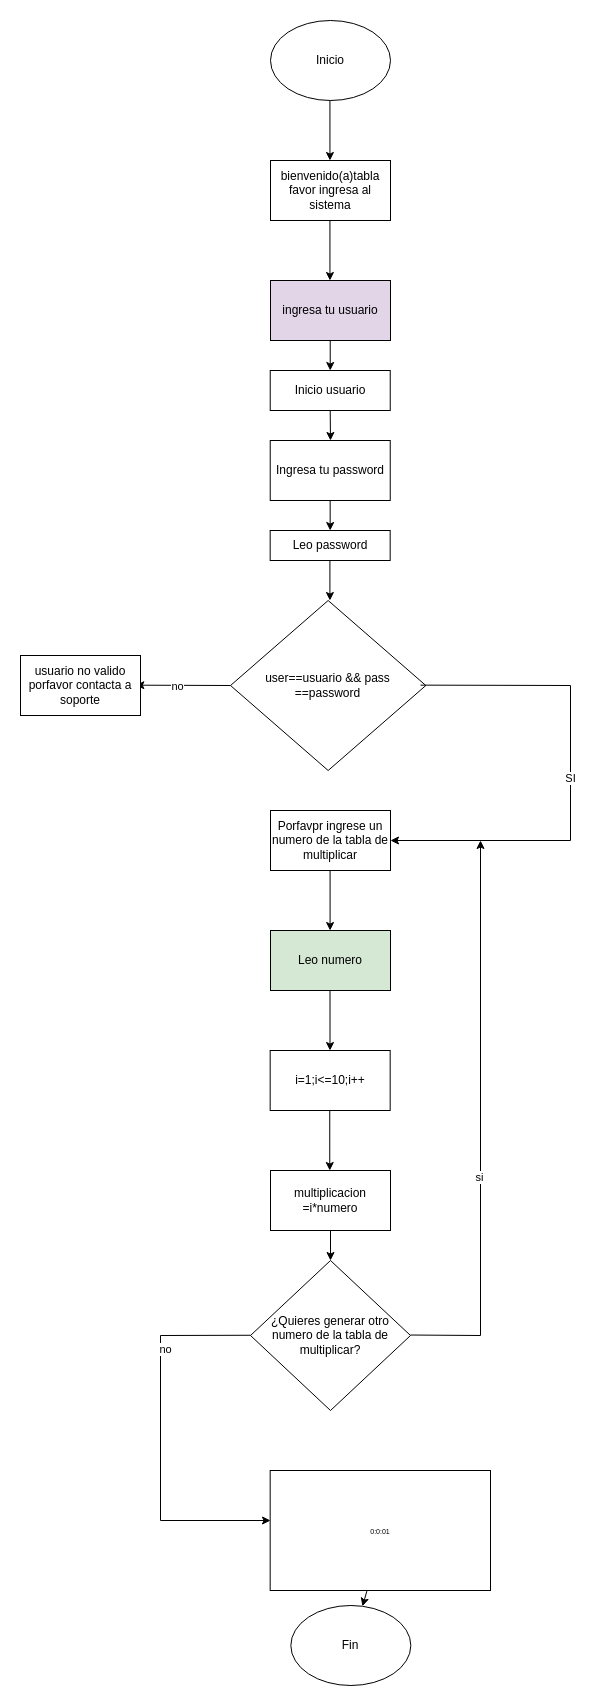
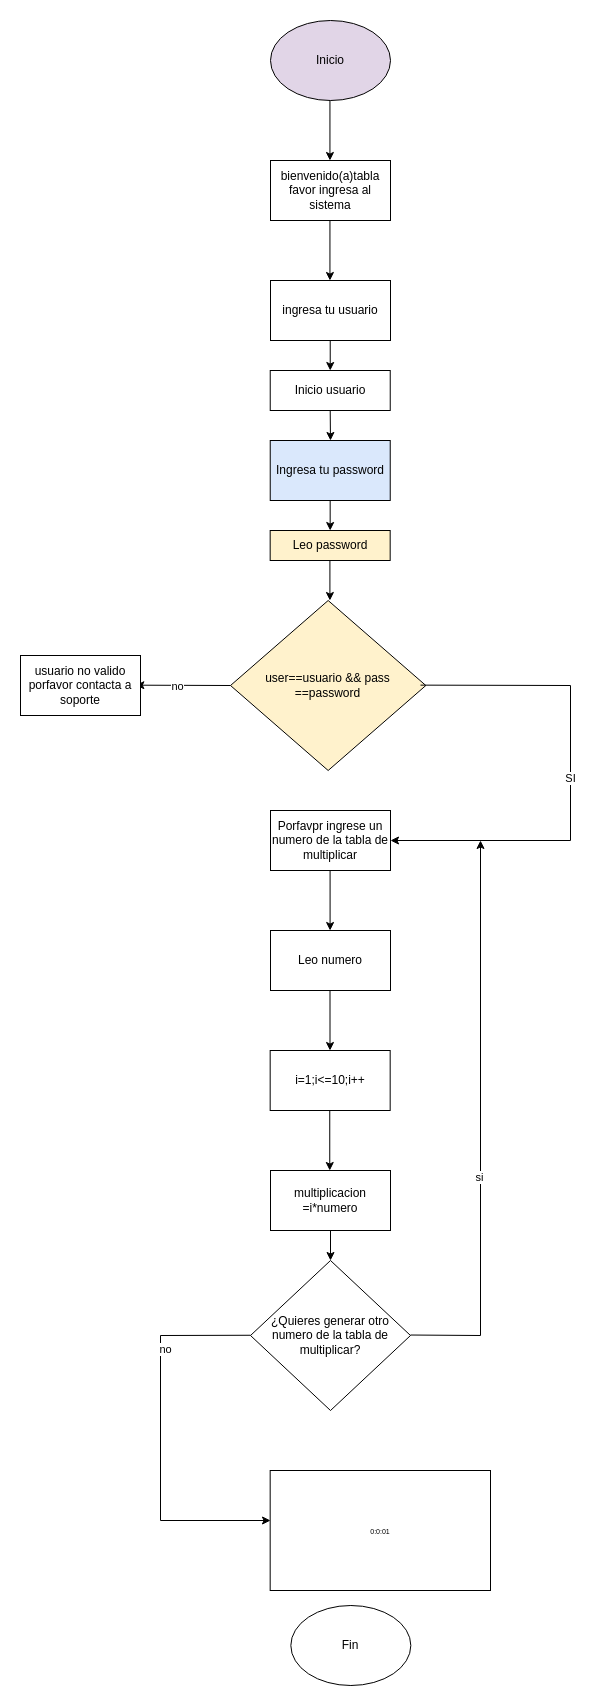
(331, 61) -> (331, 61)
(331, 311) -> (331, 311)
(330, 471) -> (330, 471)
(330, 546) -> (330, 546)
(328, 686) -> (328, 686)
(331, 961) -> (331, 961)
(366, 1595) -> none
